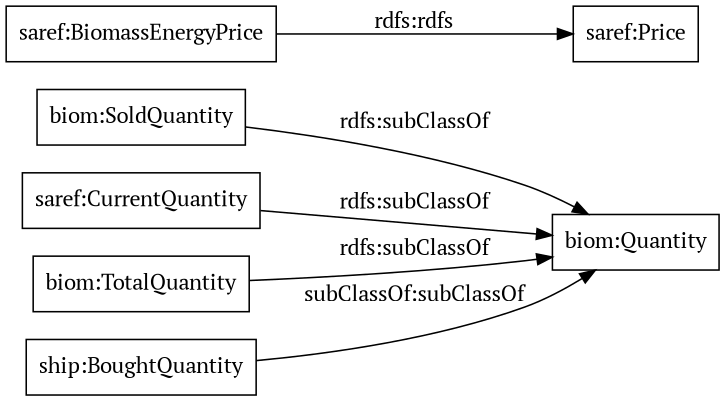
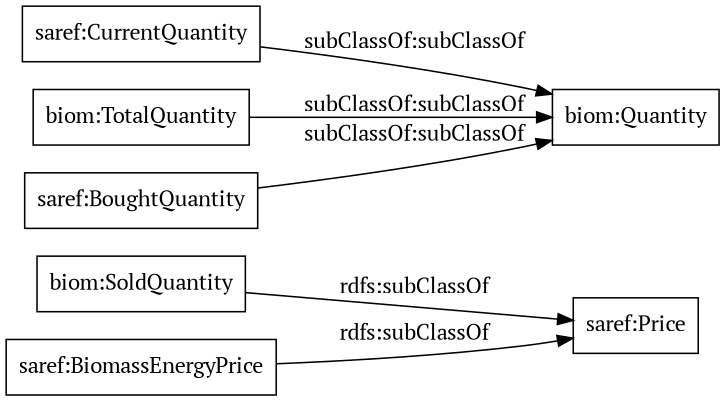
(414, 22) -> (414, 334)
(413, 155) -> (402, 306)
(414, 203) -> (414, 42)
(414, 249) -> (414, 106)
(141, 367) -> (141, 201)
